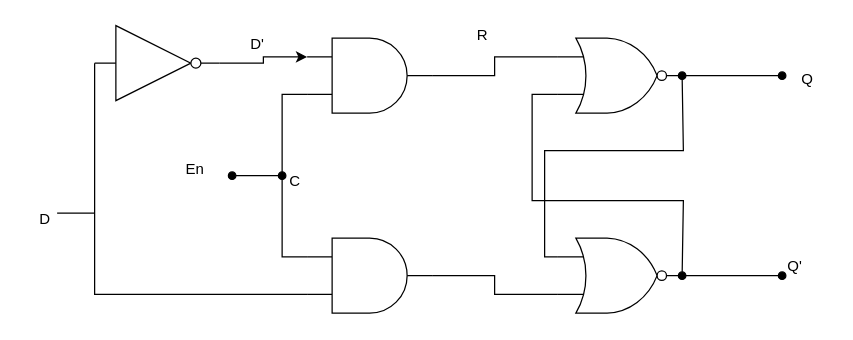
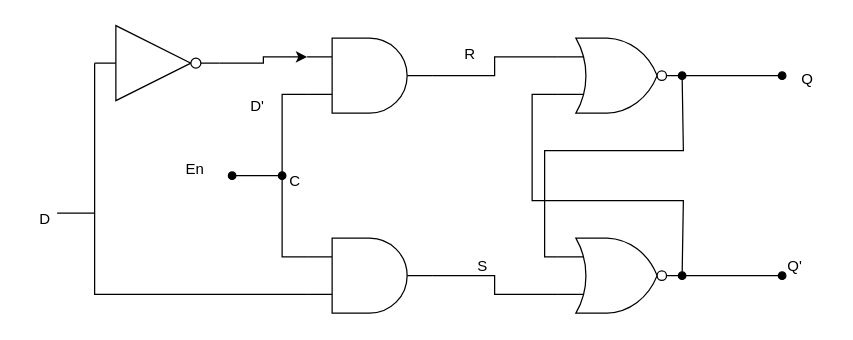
(482, 36) -> (469, 54)
(257, 44) -> (257, 107)
none -> (482, 267)
